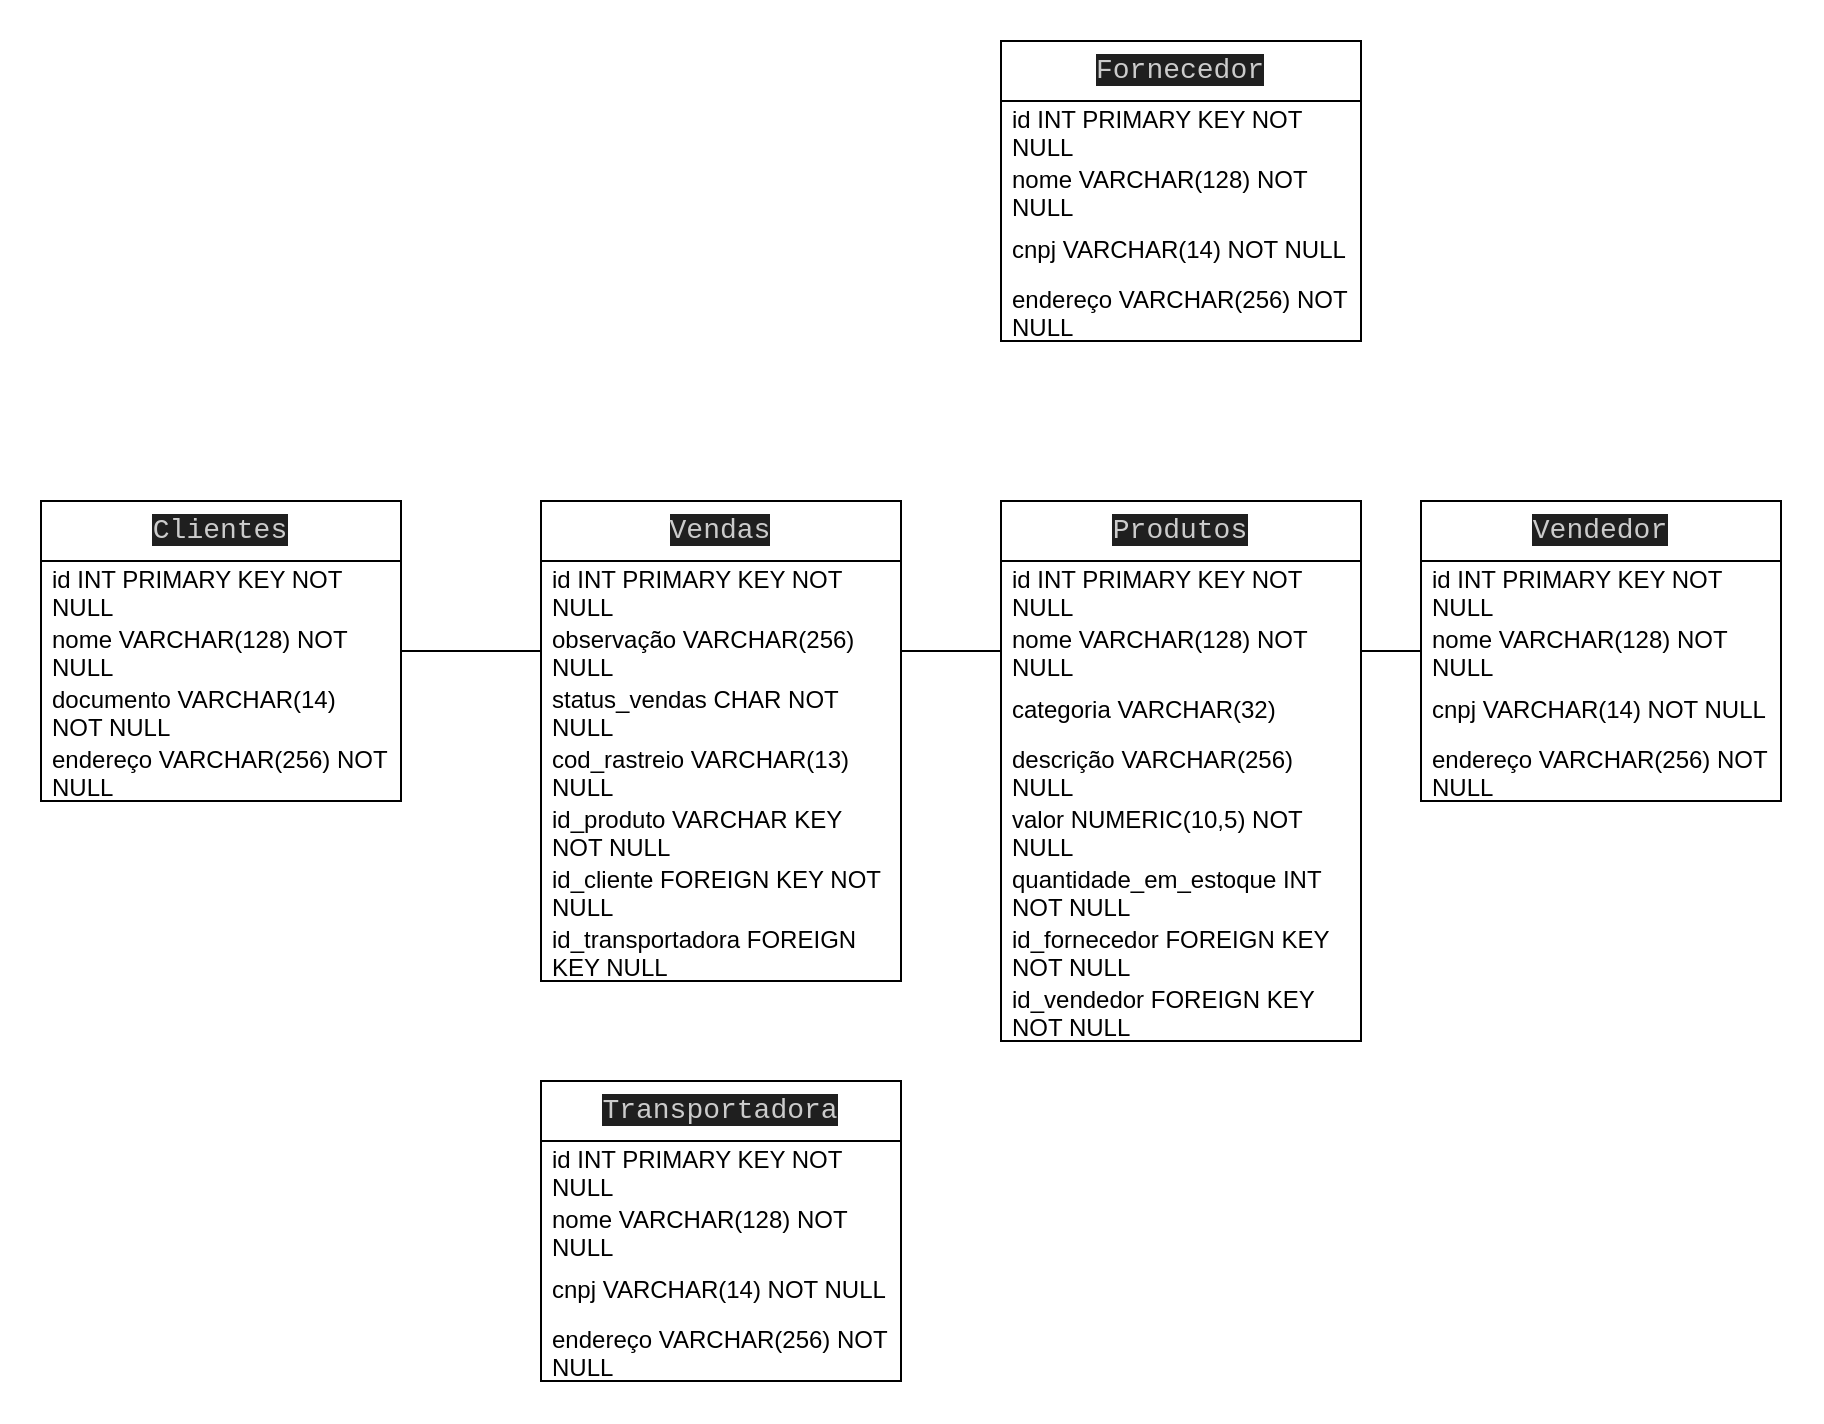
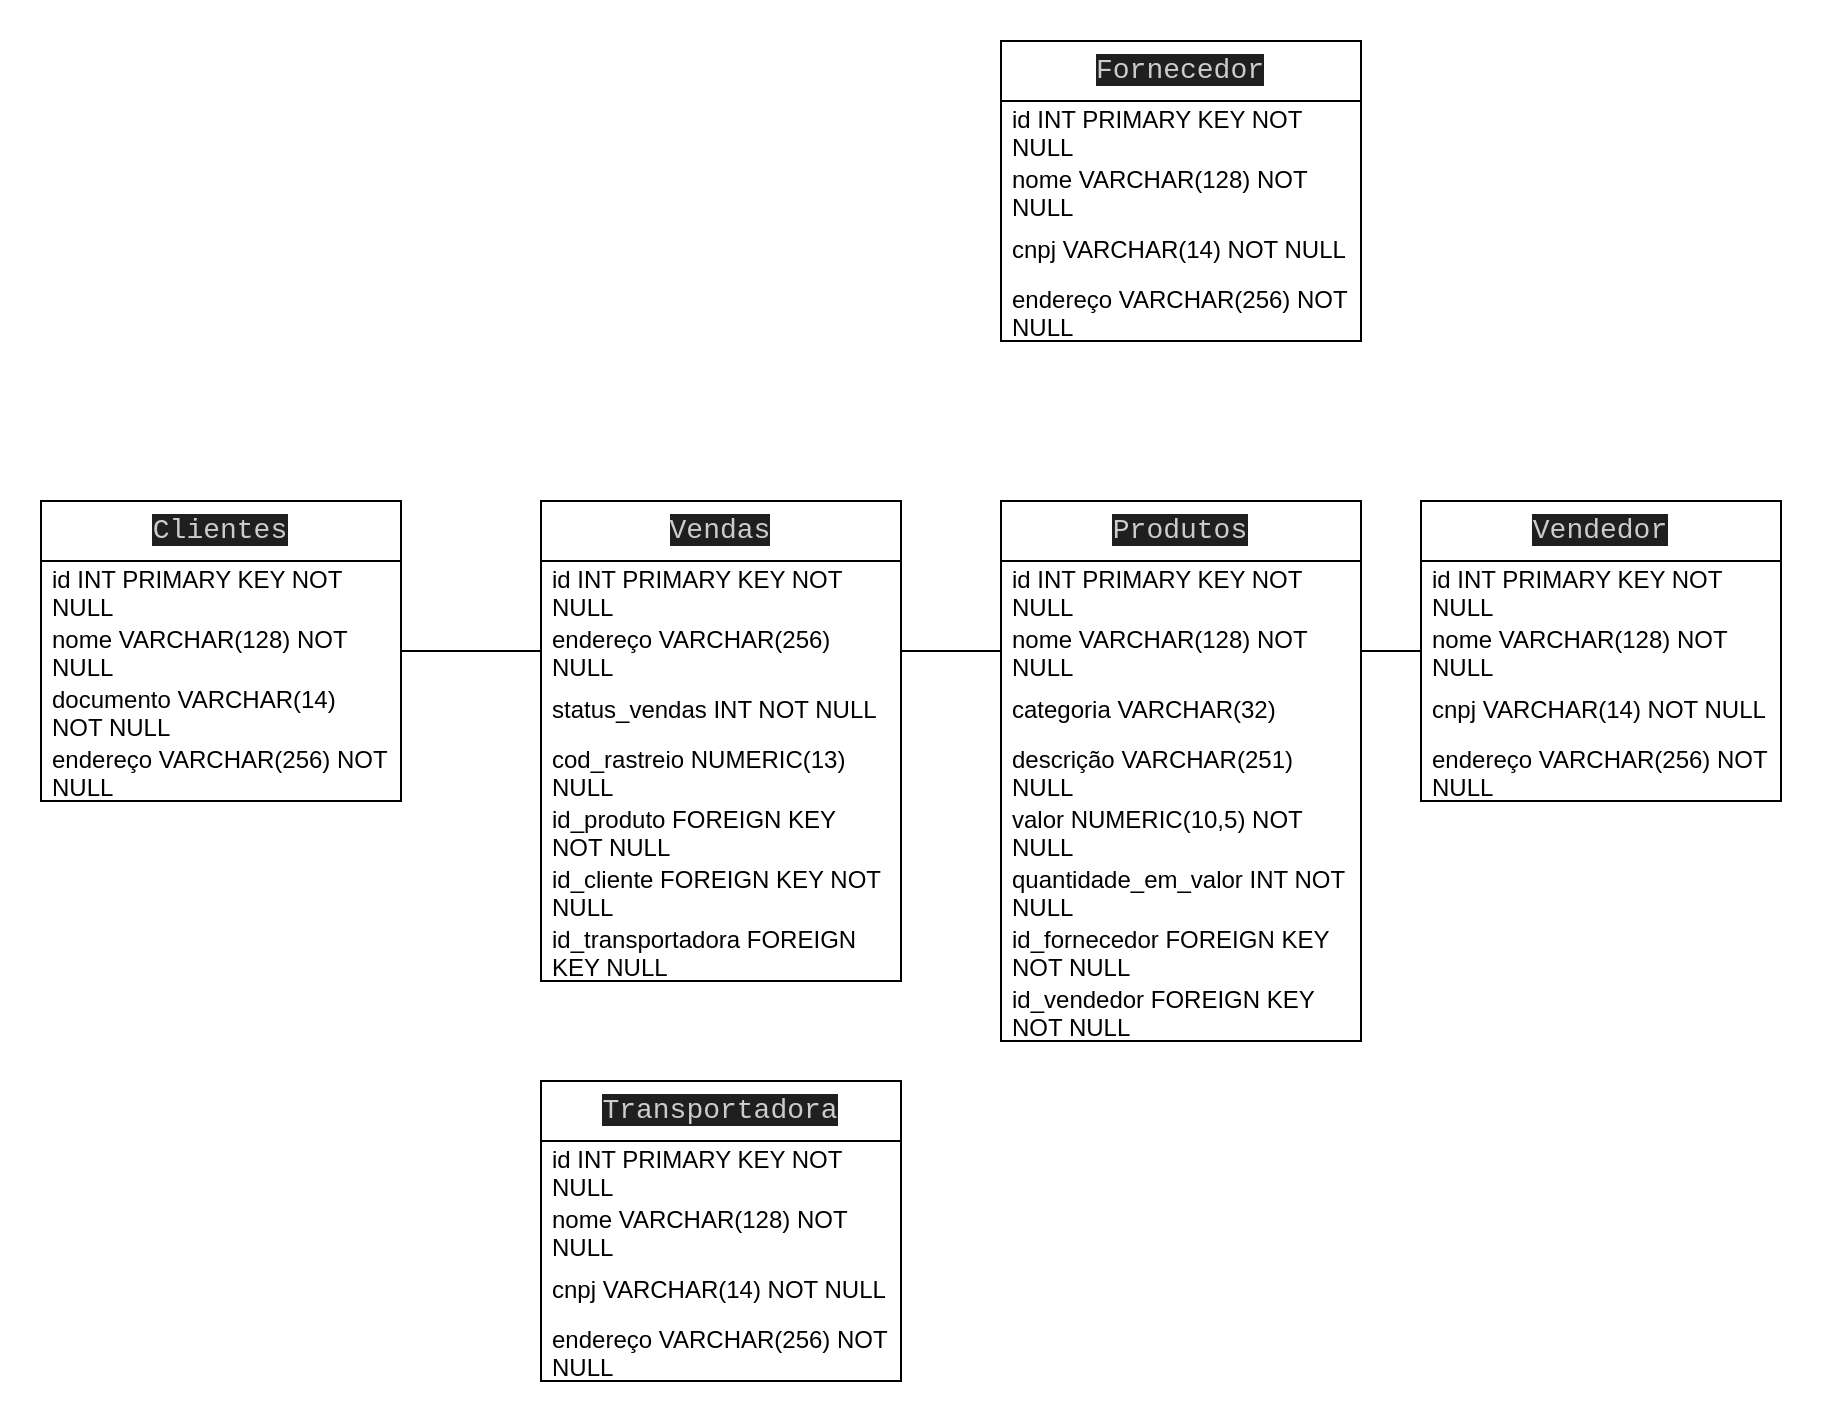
(723, 651) -> (721, 651)
(723, 711) -> (718, 711)
(723, 771) -> (723, 771)
(1183, 771) -> (1183, 771)
(723, 831) -> (723, 831)
(1183, 891) -> (1183, 891)
